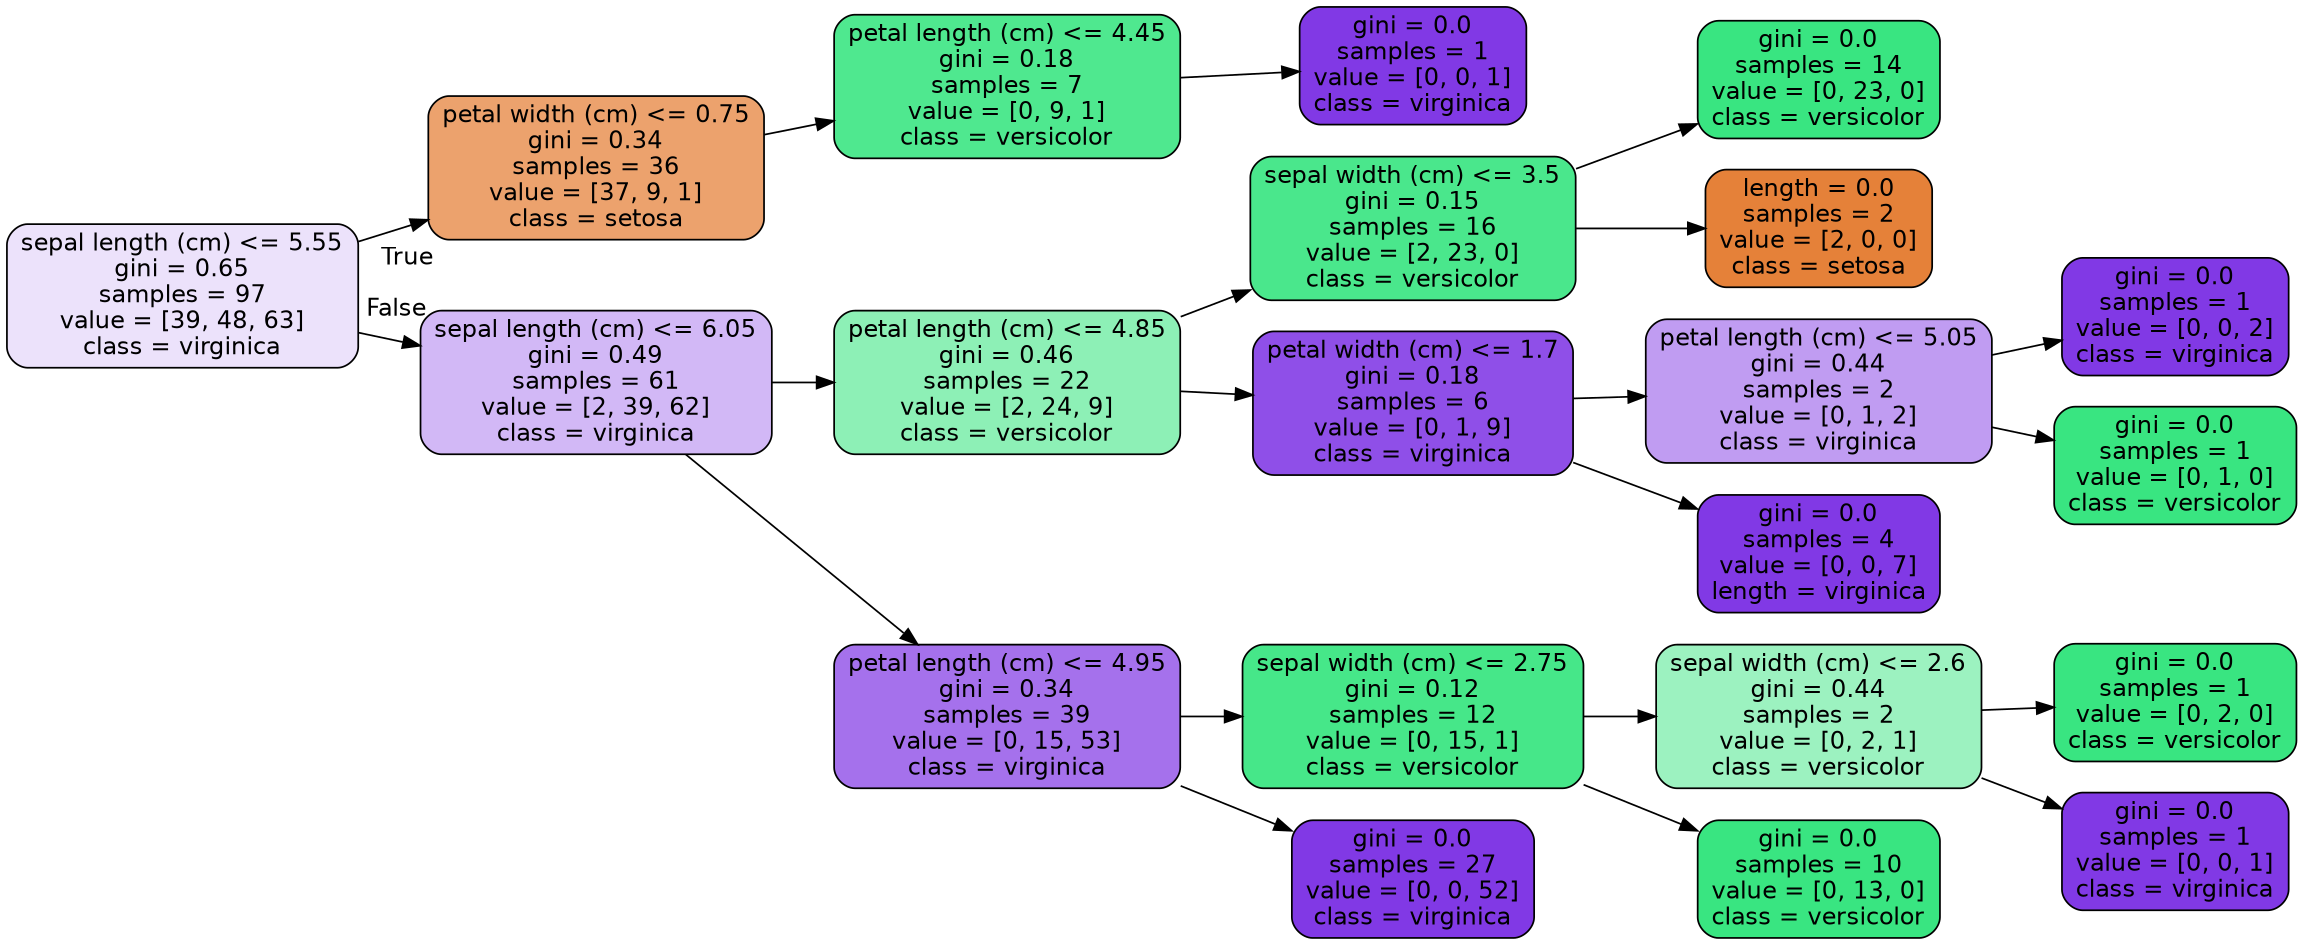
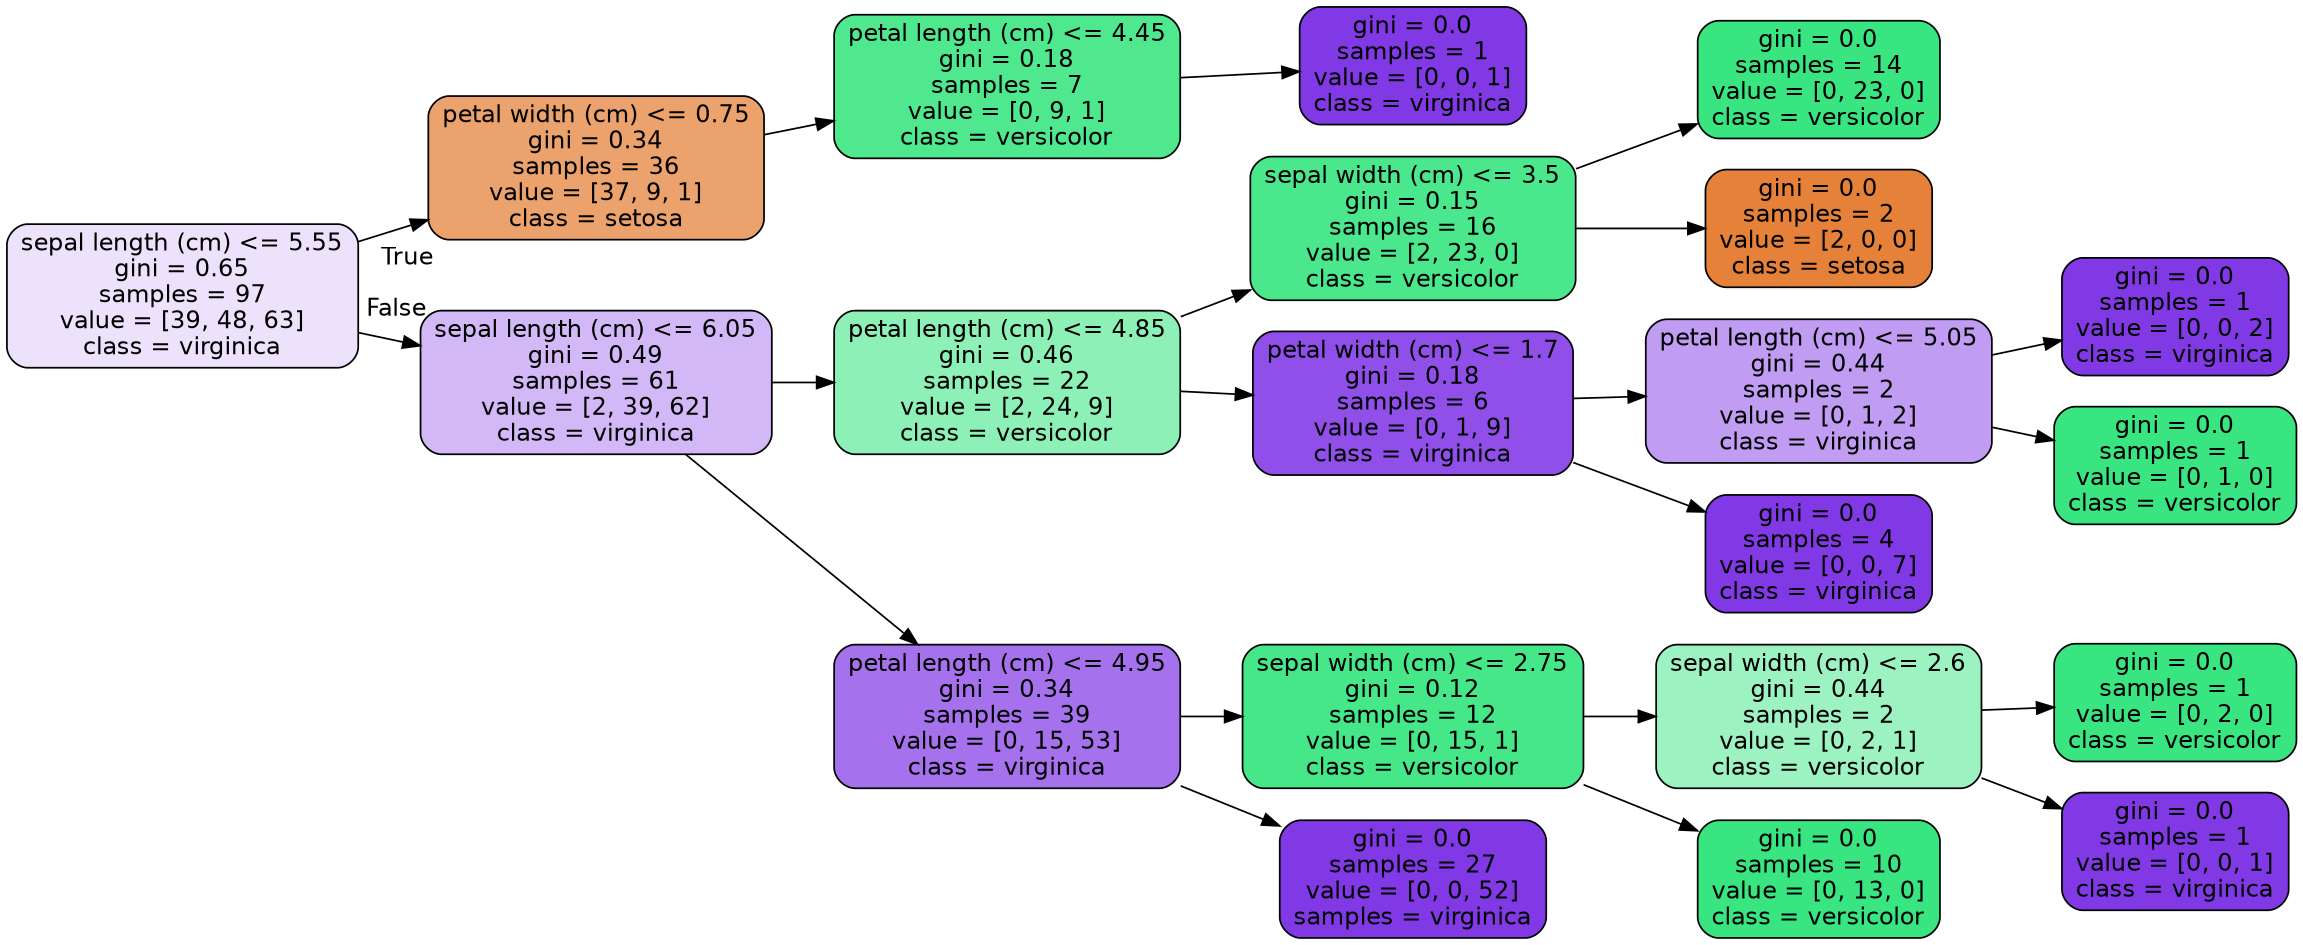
(1819, 228) -> (1819, 228)
(1819, 554) -> (1819, 554)
(1413, 879) -> (1413, 879)
